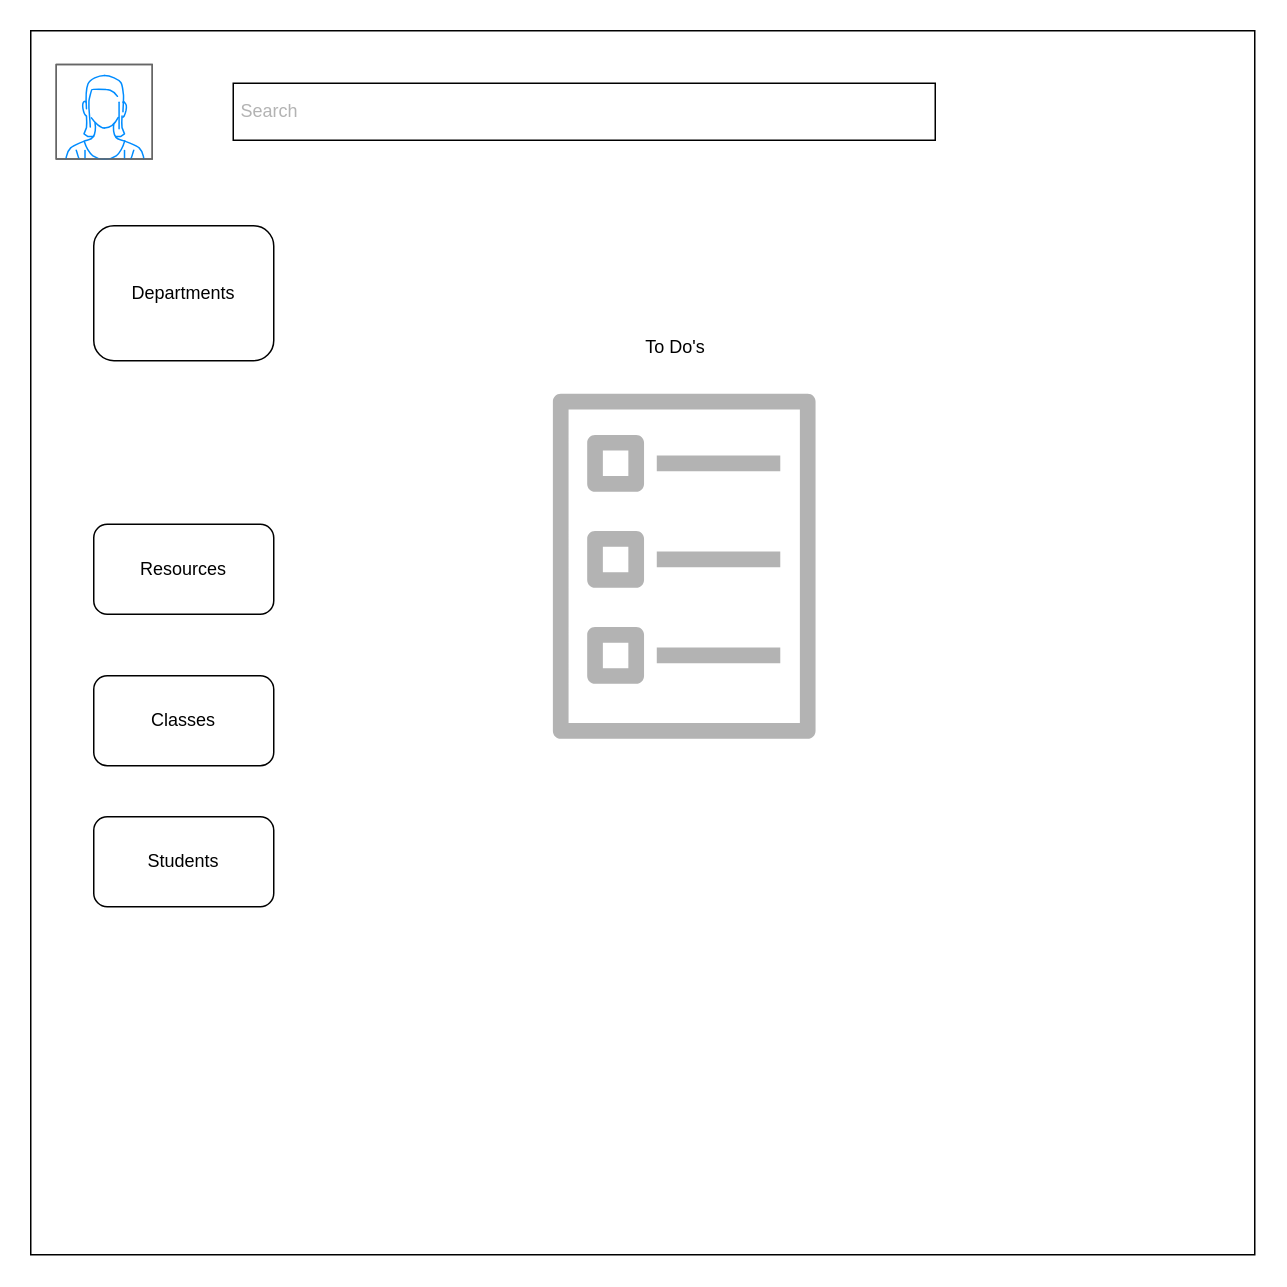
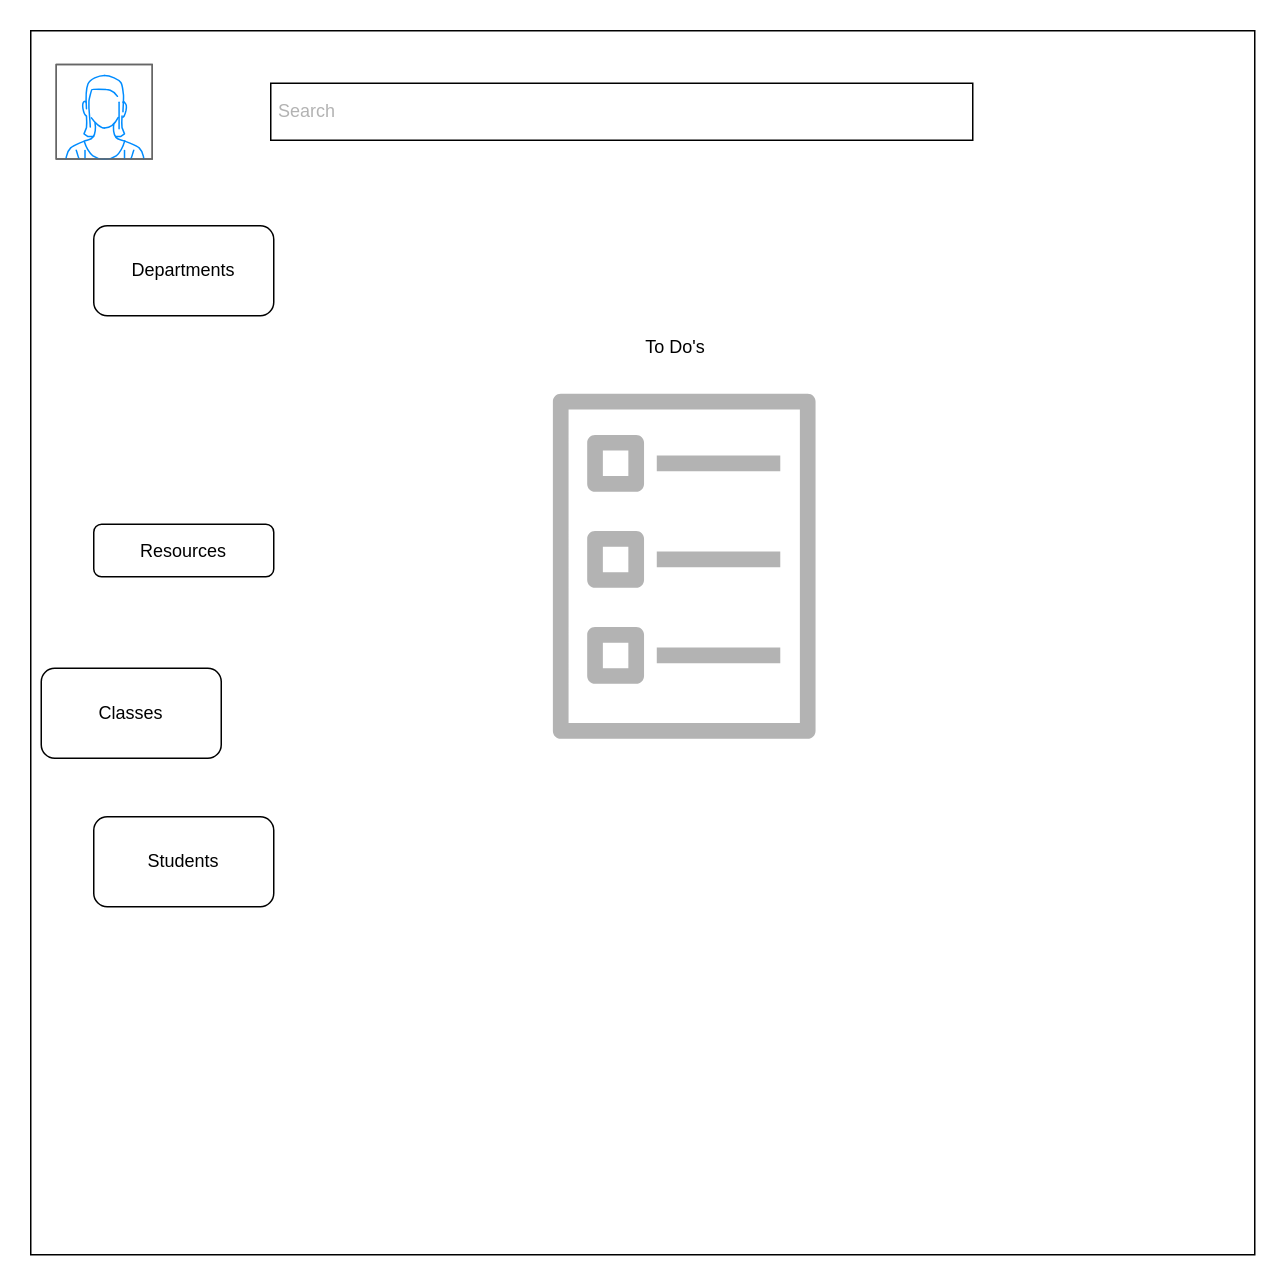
(584, 112) -> (622, 112)
(184, 293) -> (184, 271)
(184, 569) -> (184, 551)
(184, 721) -> (131, 713)
